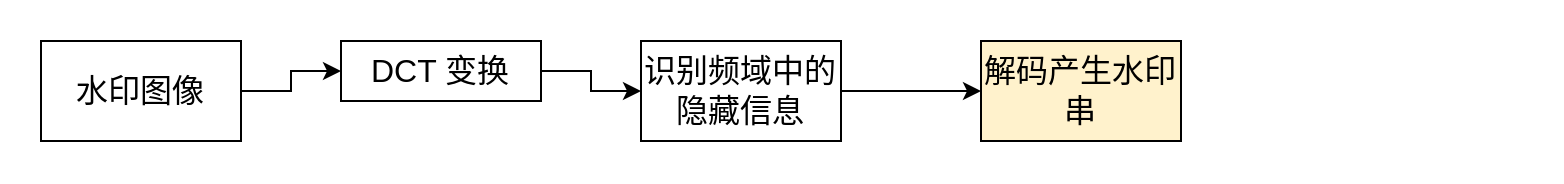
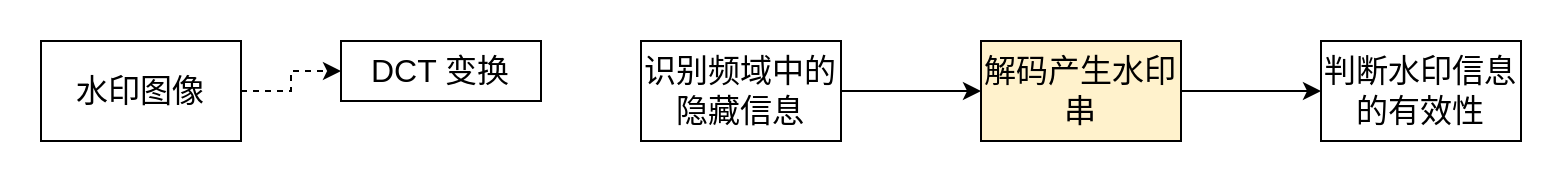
(591, 74) -> none
(291, 86) -> (291, 86)
none -> (1244, 91)
none -> (1421, 91)
